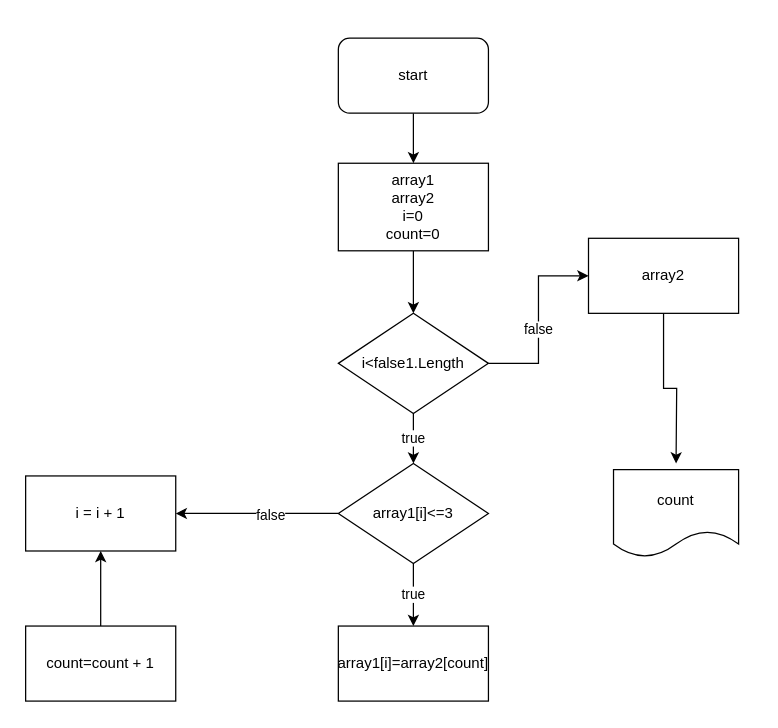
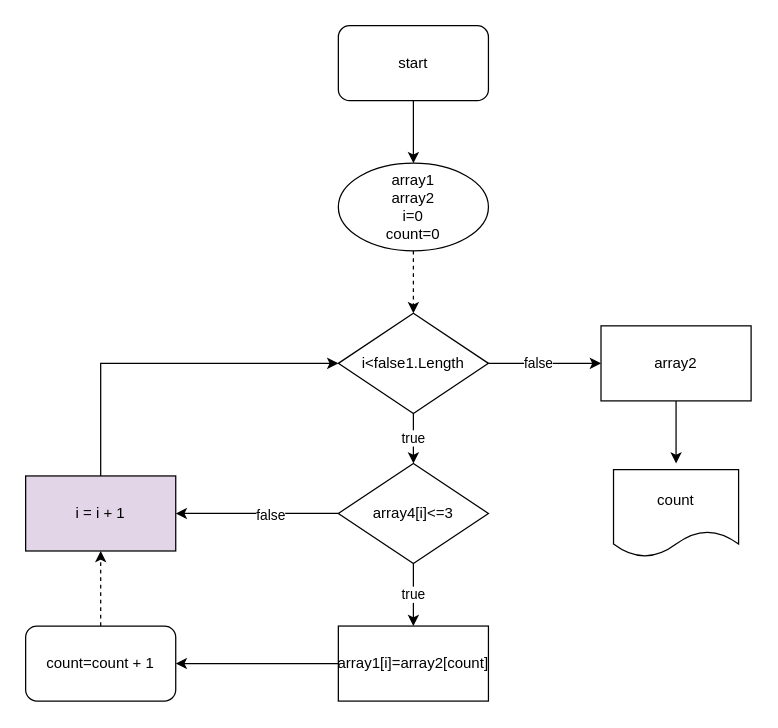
(413, 76) -> (413, 63)
(413, 207) -> (413, 207)
(663, 276) -> (676, 363)
(413, 278) -> (413, 278)
none -> (159, 363)
(101, 513) -> (101, 513)
(413, 513) -> (413, 513)
(101, 591) -> (101, 591)
(101, 663) -> (101, 663)
none -> (261, 663)
